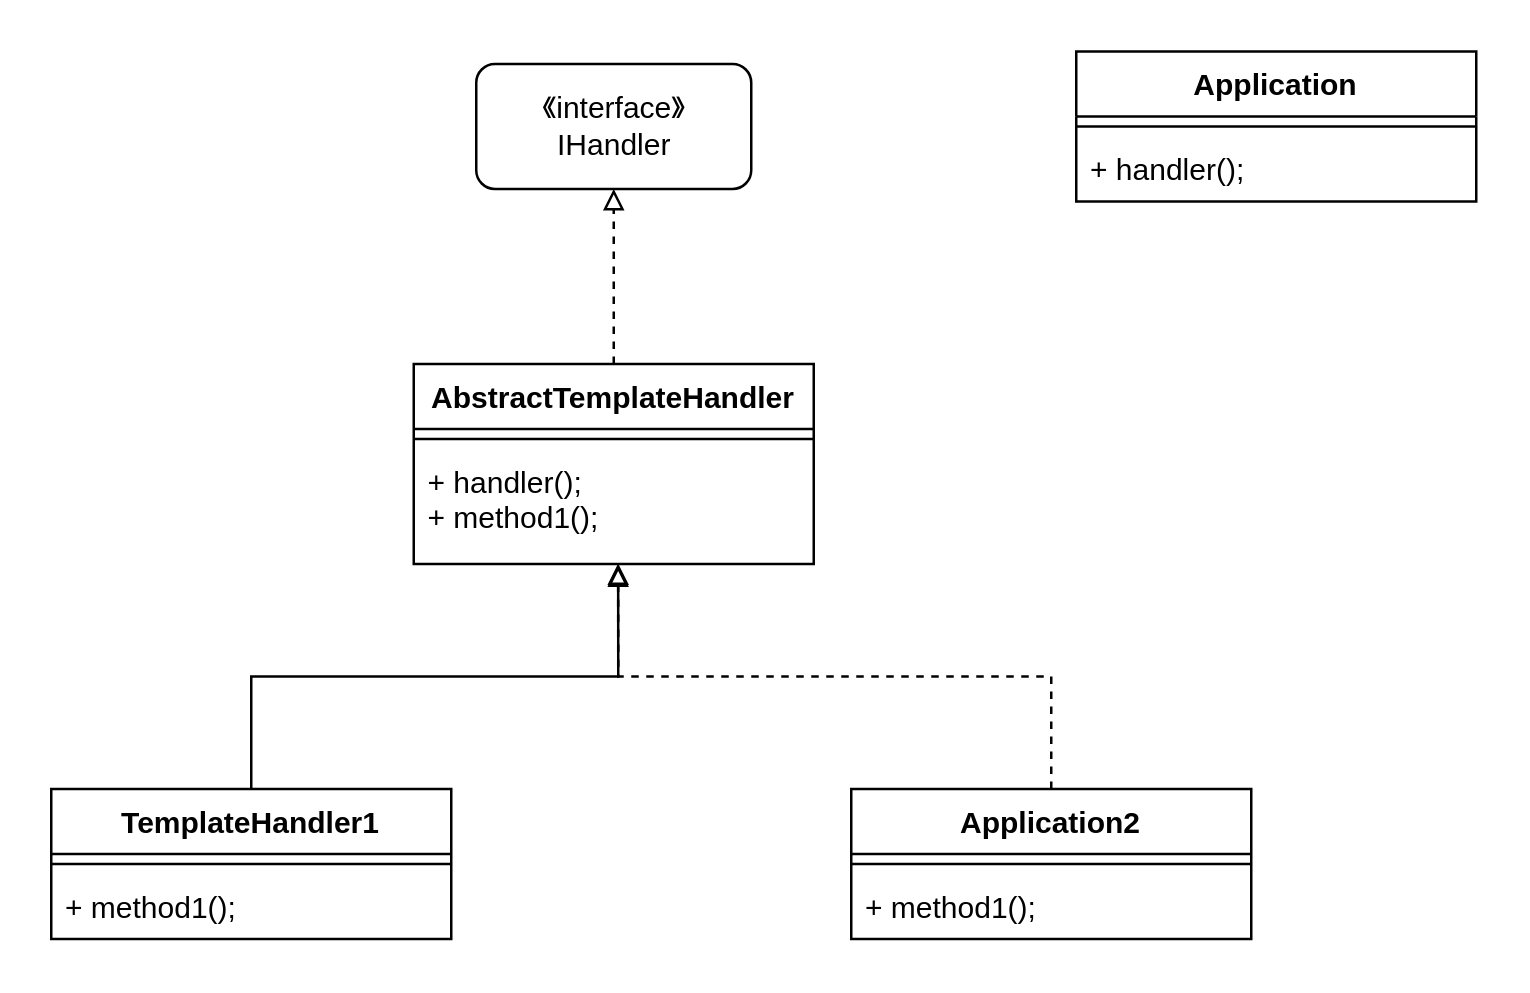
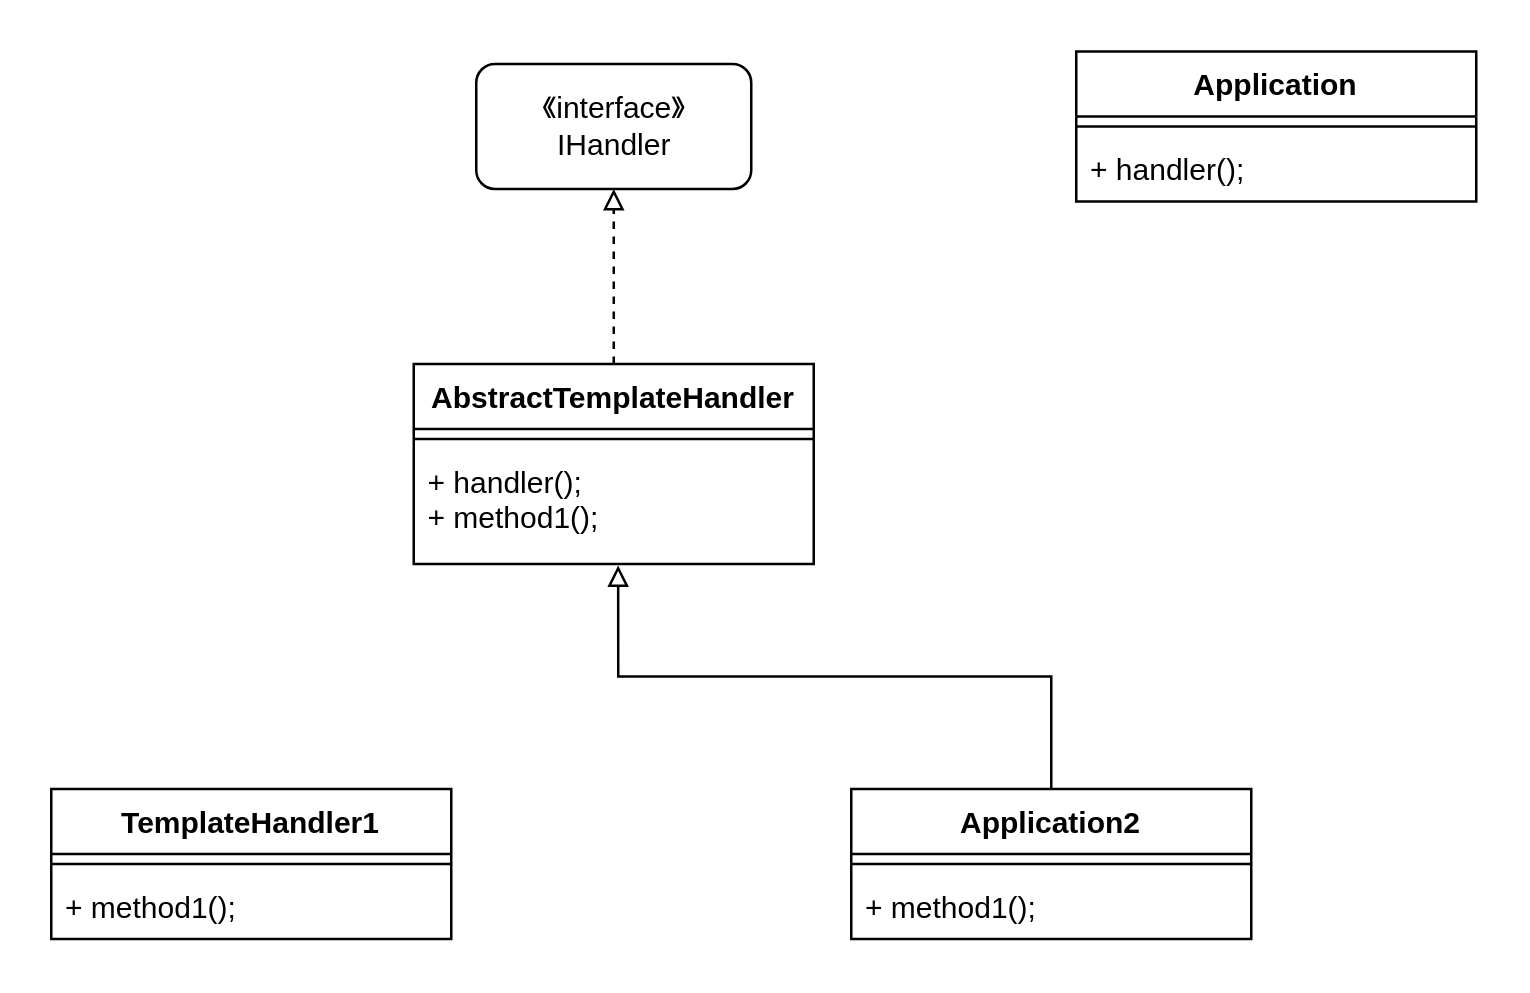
(376, 676) -> none
(887, 676) -> (887, 676)
